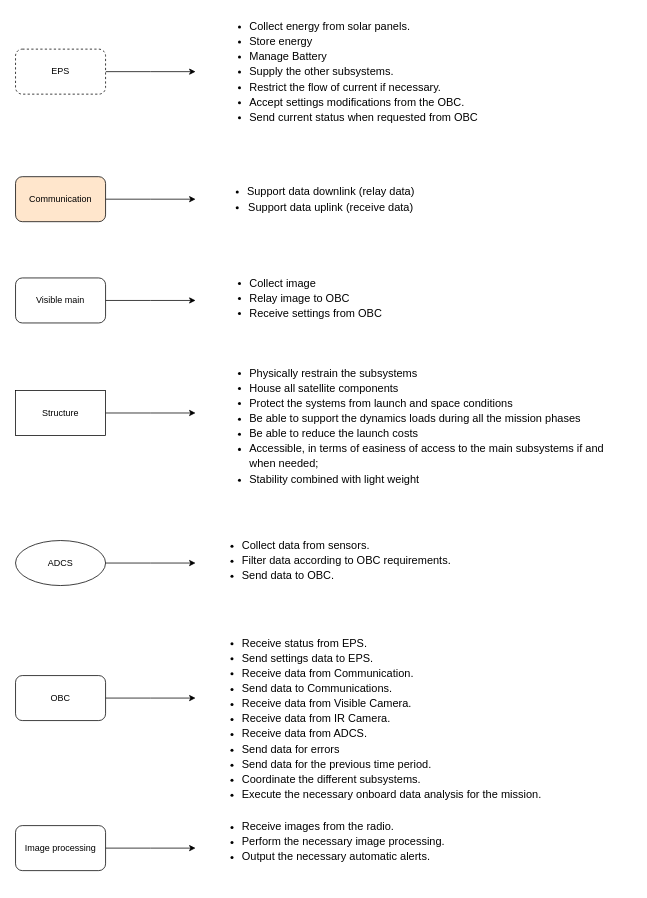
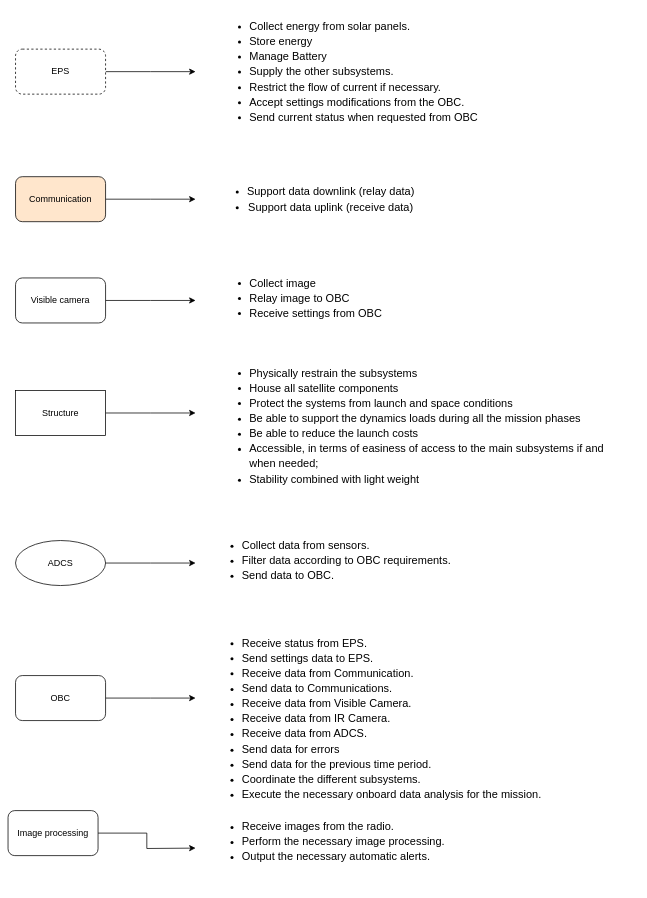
(60, 300) -> (60, 300)
(60, 848) -> (53, 833)
